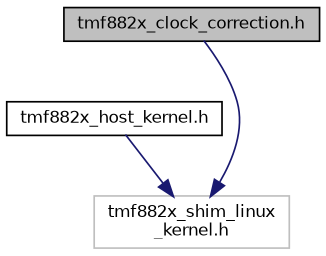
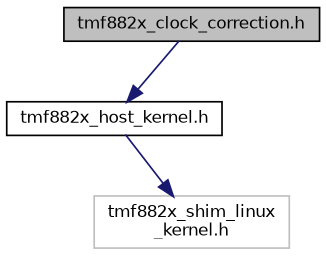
(238, 109) -> (158, 65)
